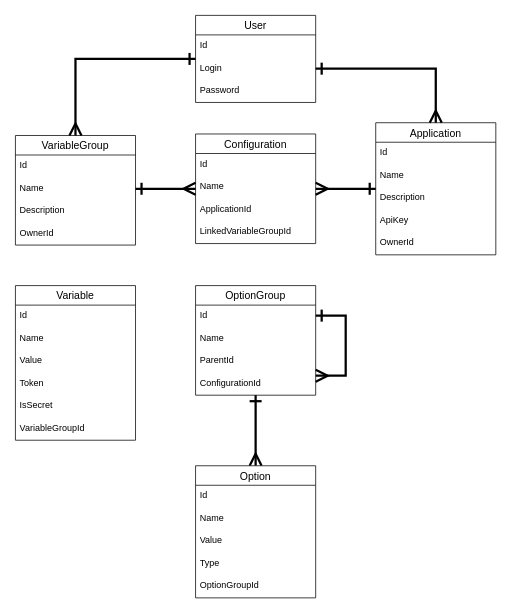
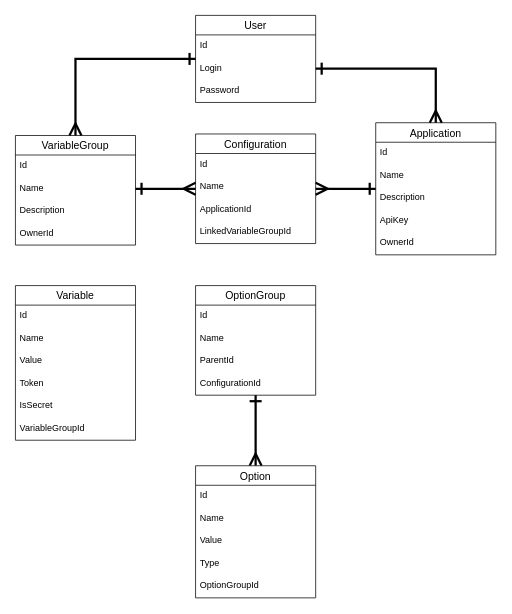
(345, 345) -> none
